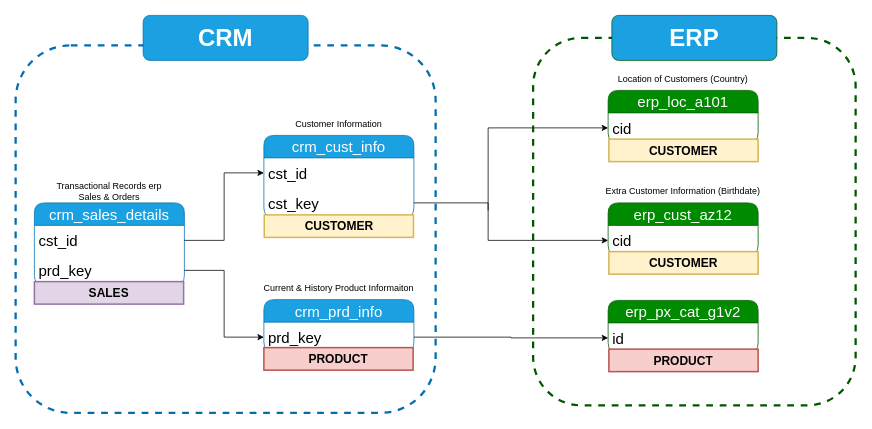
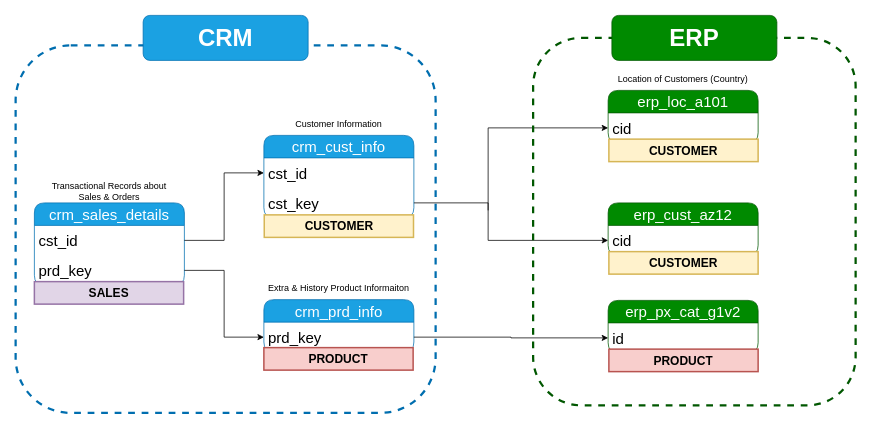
(694, 38) -> (694, 38)
(109, 192) -> (109, 192)
(683, 192) -> none
(339, 288) -> (339, 288)
